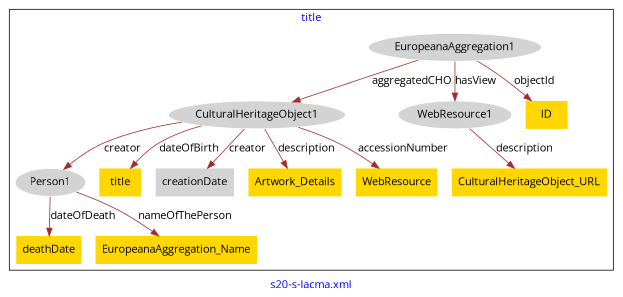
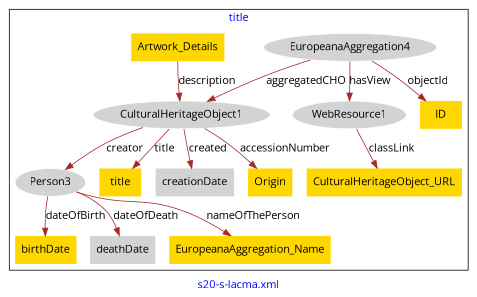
(455, 47) -> (350, 47)
(274, 145) -> (178, 77)
(189, 149) -> (165, 149)
(248, 149) -> (208, 149)
(524, 149) -> (392, 149)
(50, 182) -> (50, 182)
(397, 182) -> (270, 182)
none -> (46, 250)
(49, 250) -> (123, 250)
